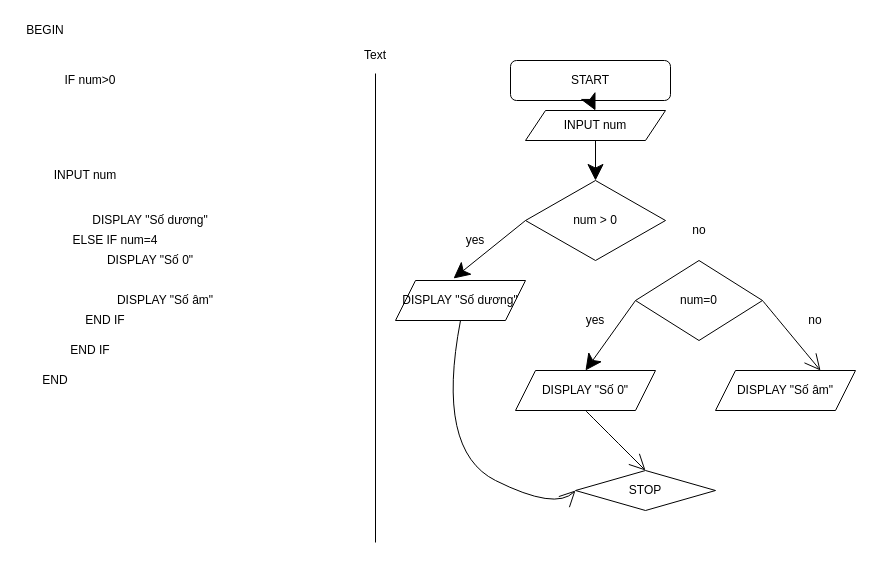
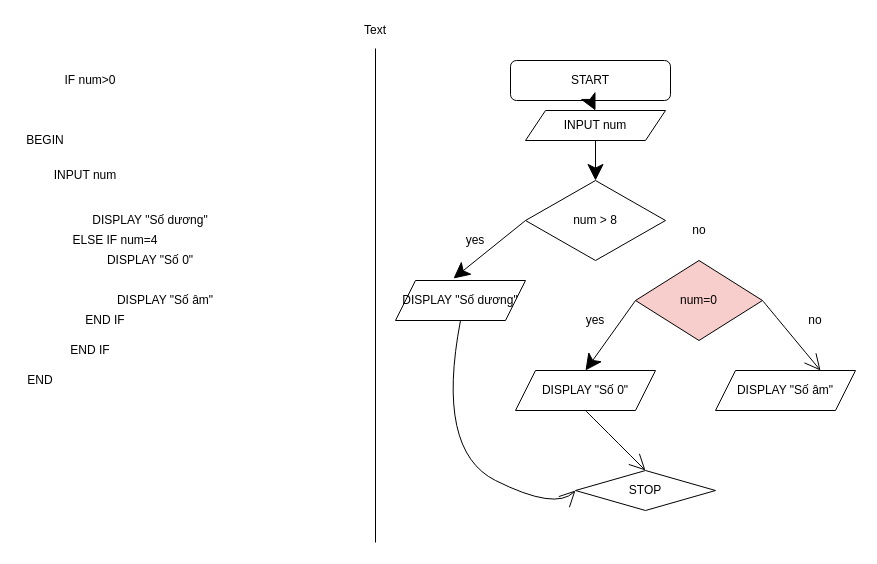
(46, 31) -> (46, 141)
(376, 56) -> (376, 31)
(596, 221) -> (596, 221)
(699, 301) -> (699, 301)
(56, 381) -> (41, 381)
